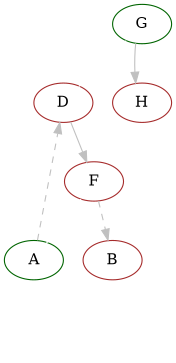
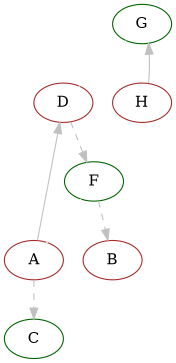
(135, 58) -> (149, 69)
(77, 137) -> (77, 137)
(94, 181) -> (94, 181)
(48, 187) -> (48, 187)
(34, 260) -> (34, 260)
none -> (34, 339)
